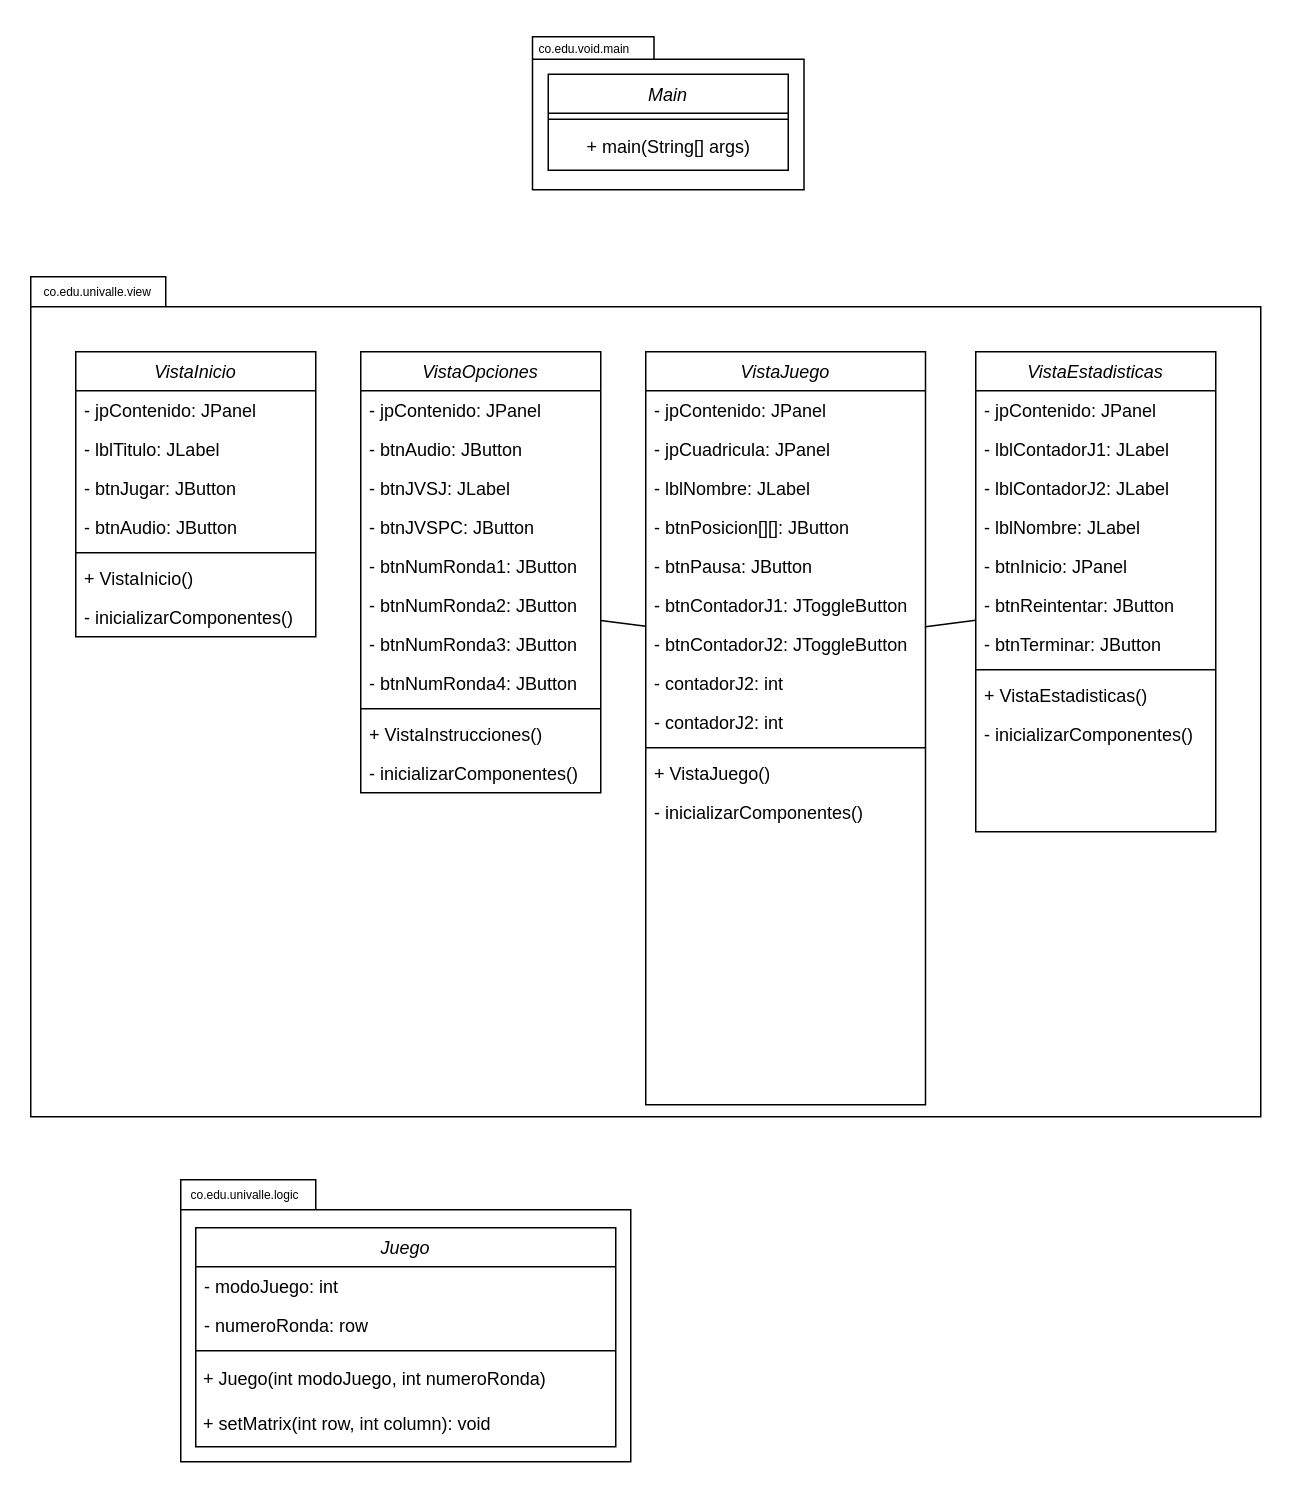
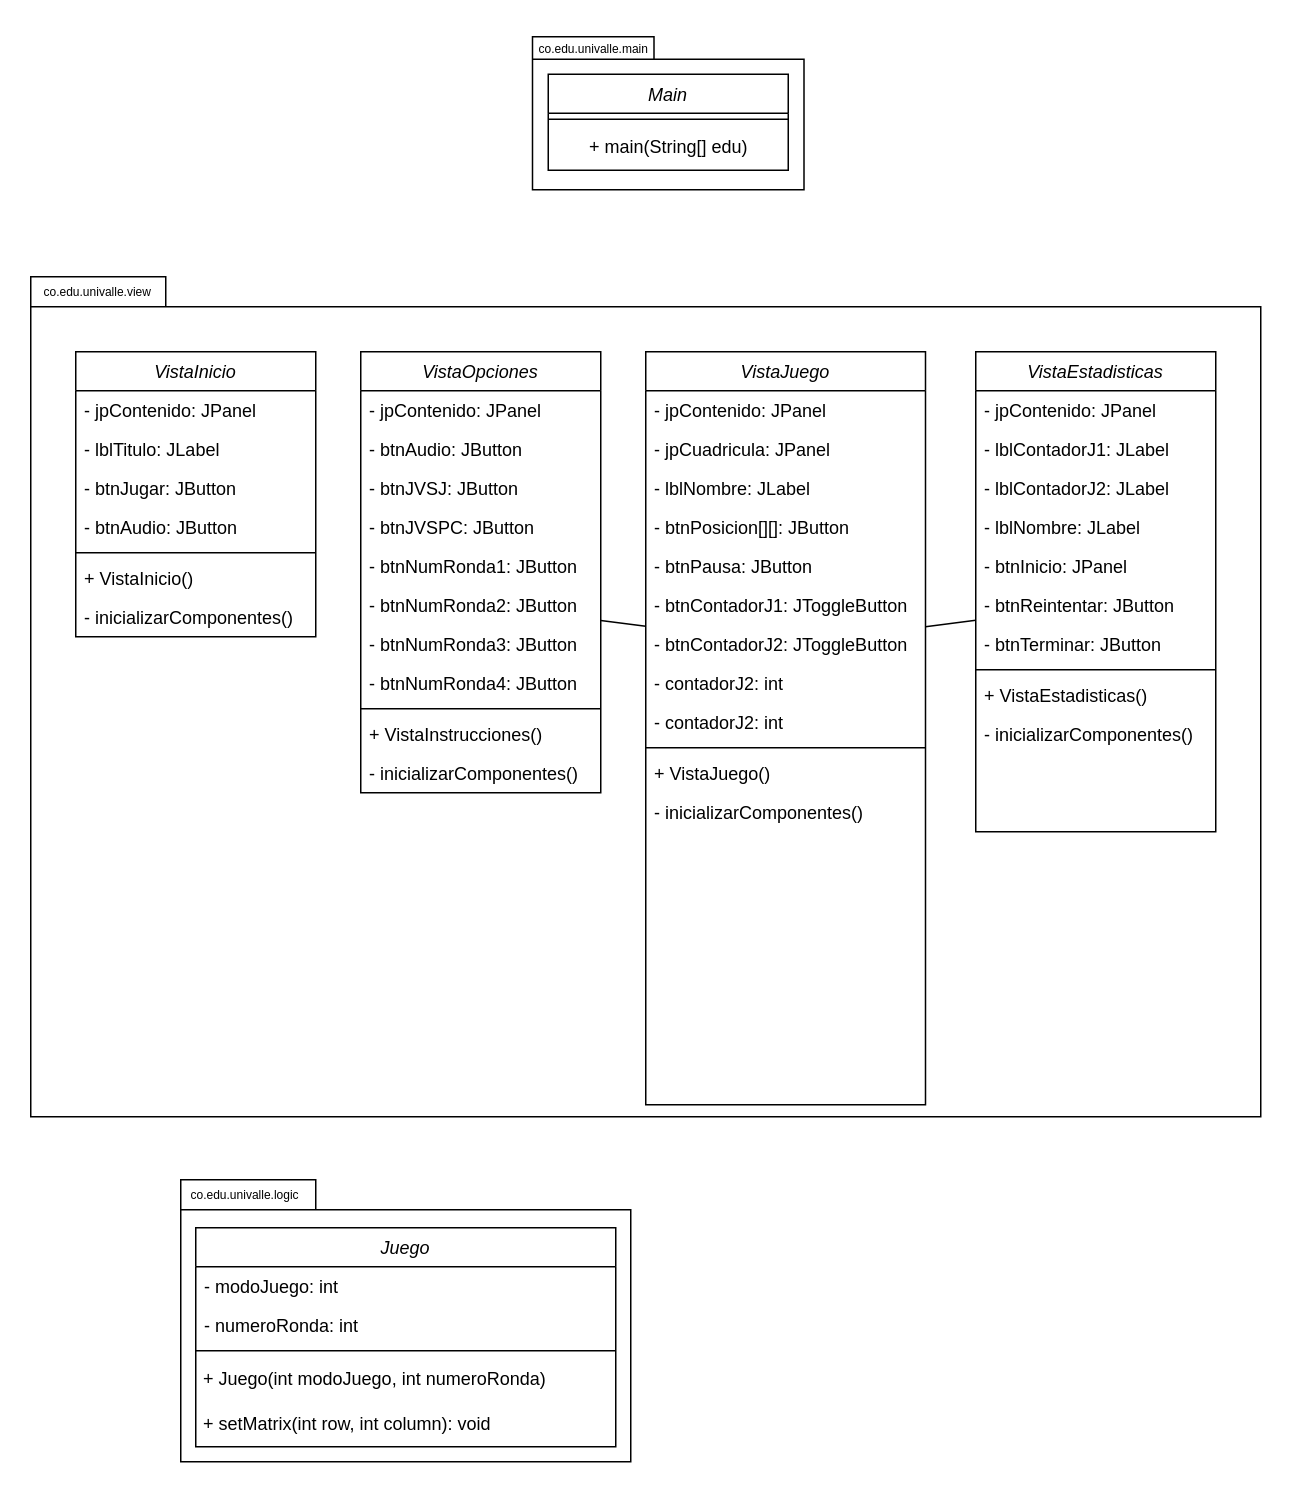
(585, 49) -> (596, 49)
(669, 148) -> (669, 148)
(445, 489) -> (453, 489)
(288, 1326) -> (285, 1326)
